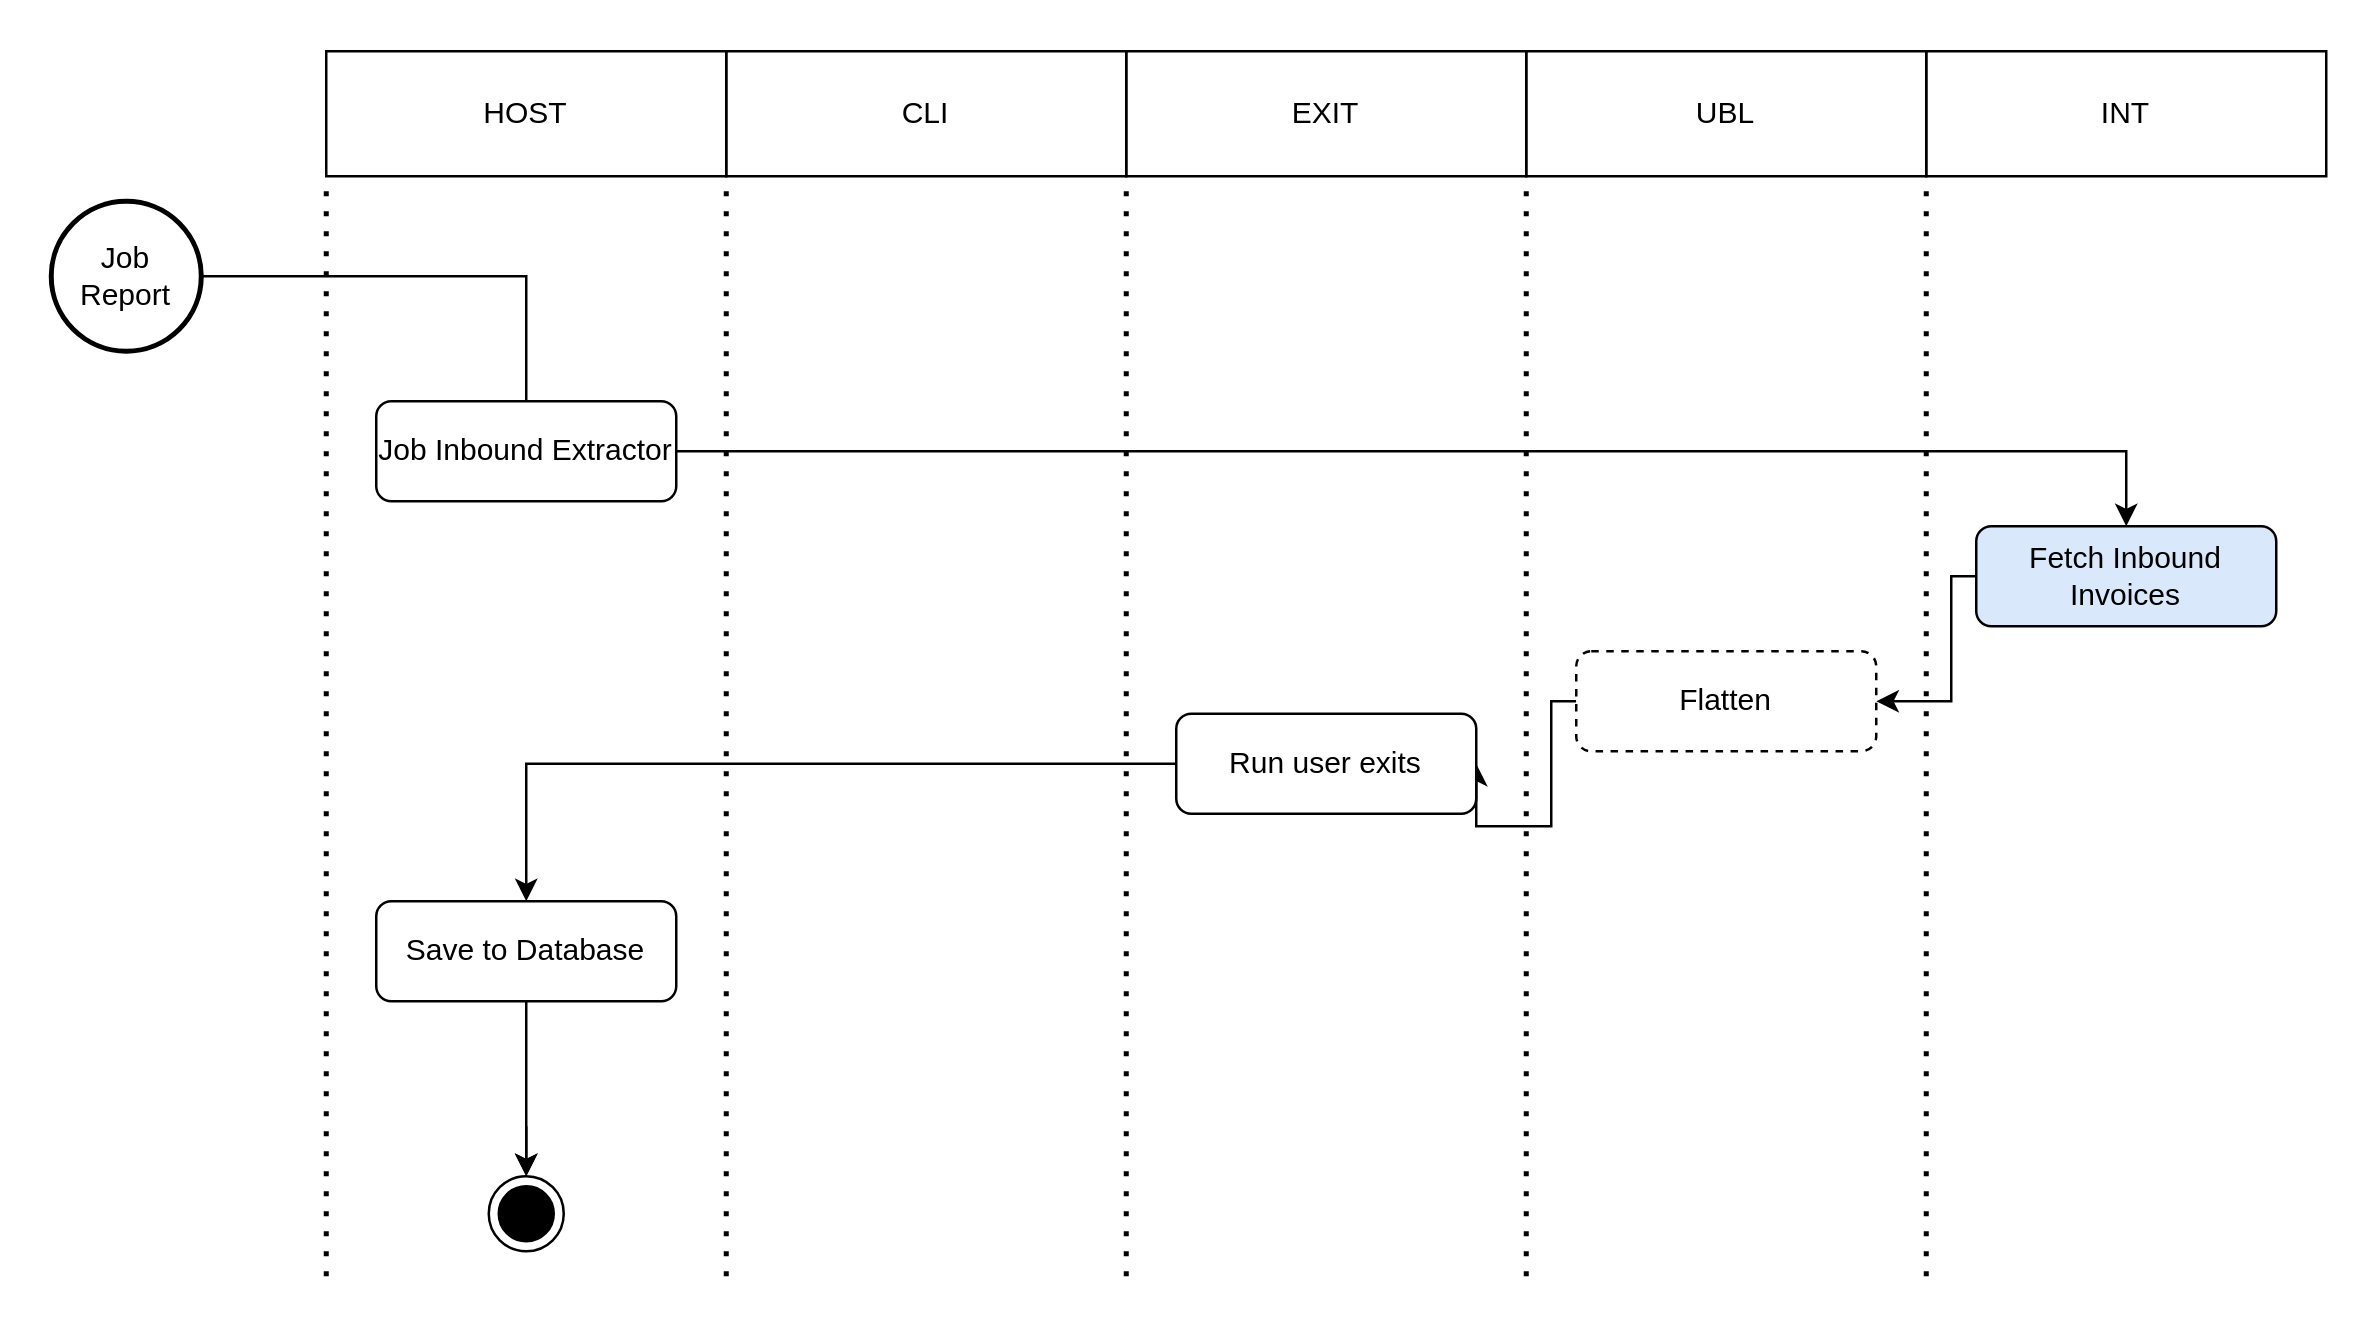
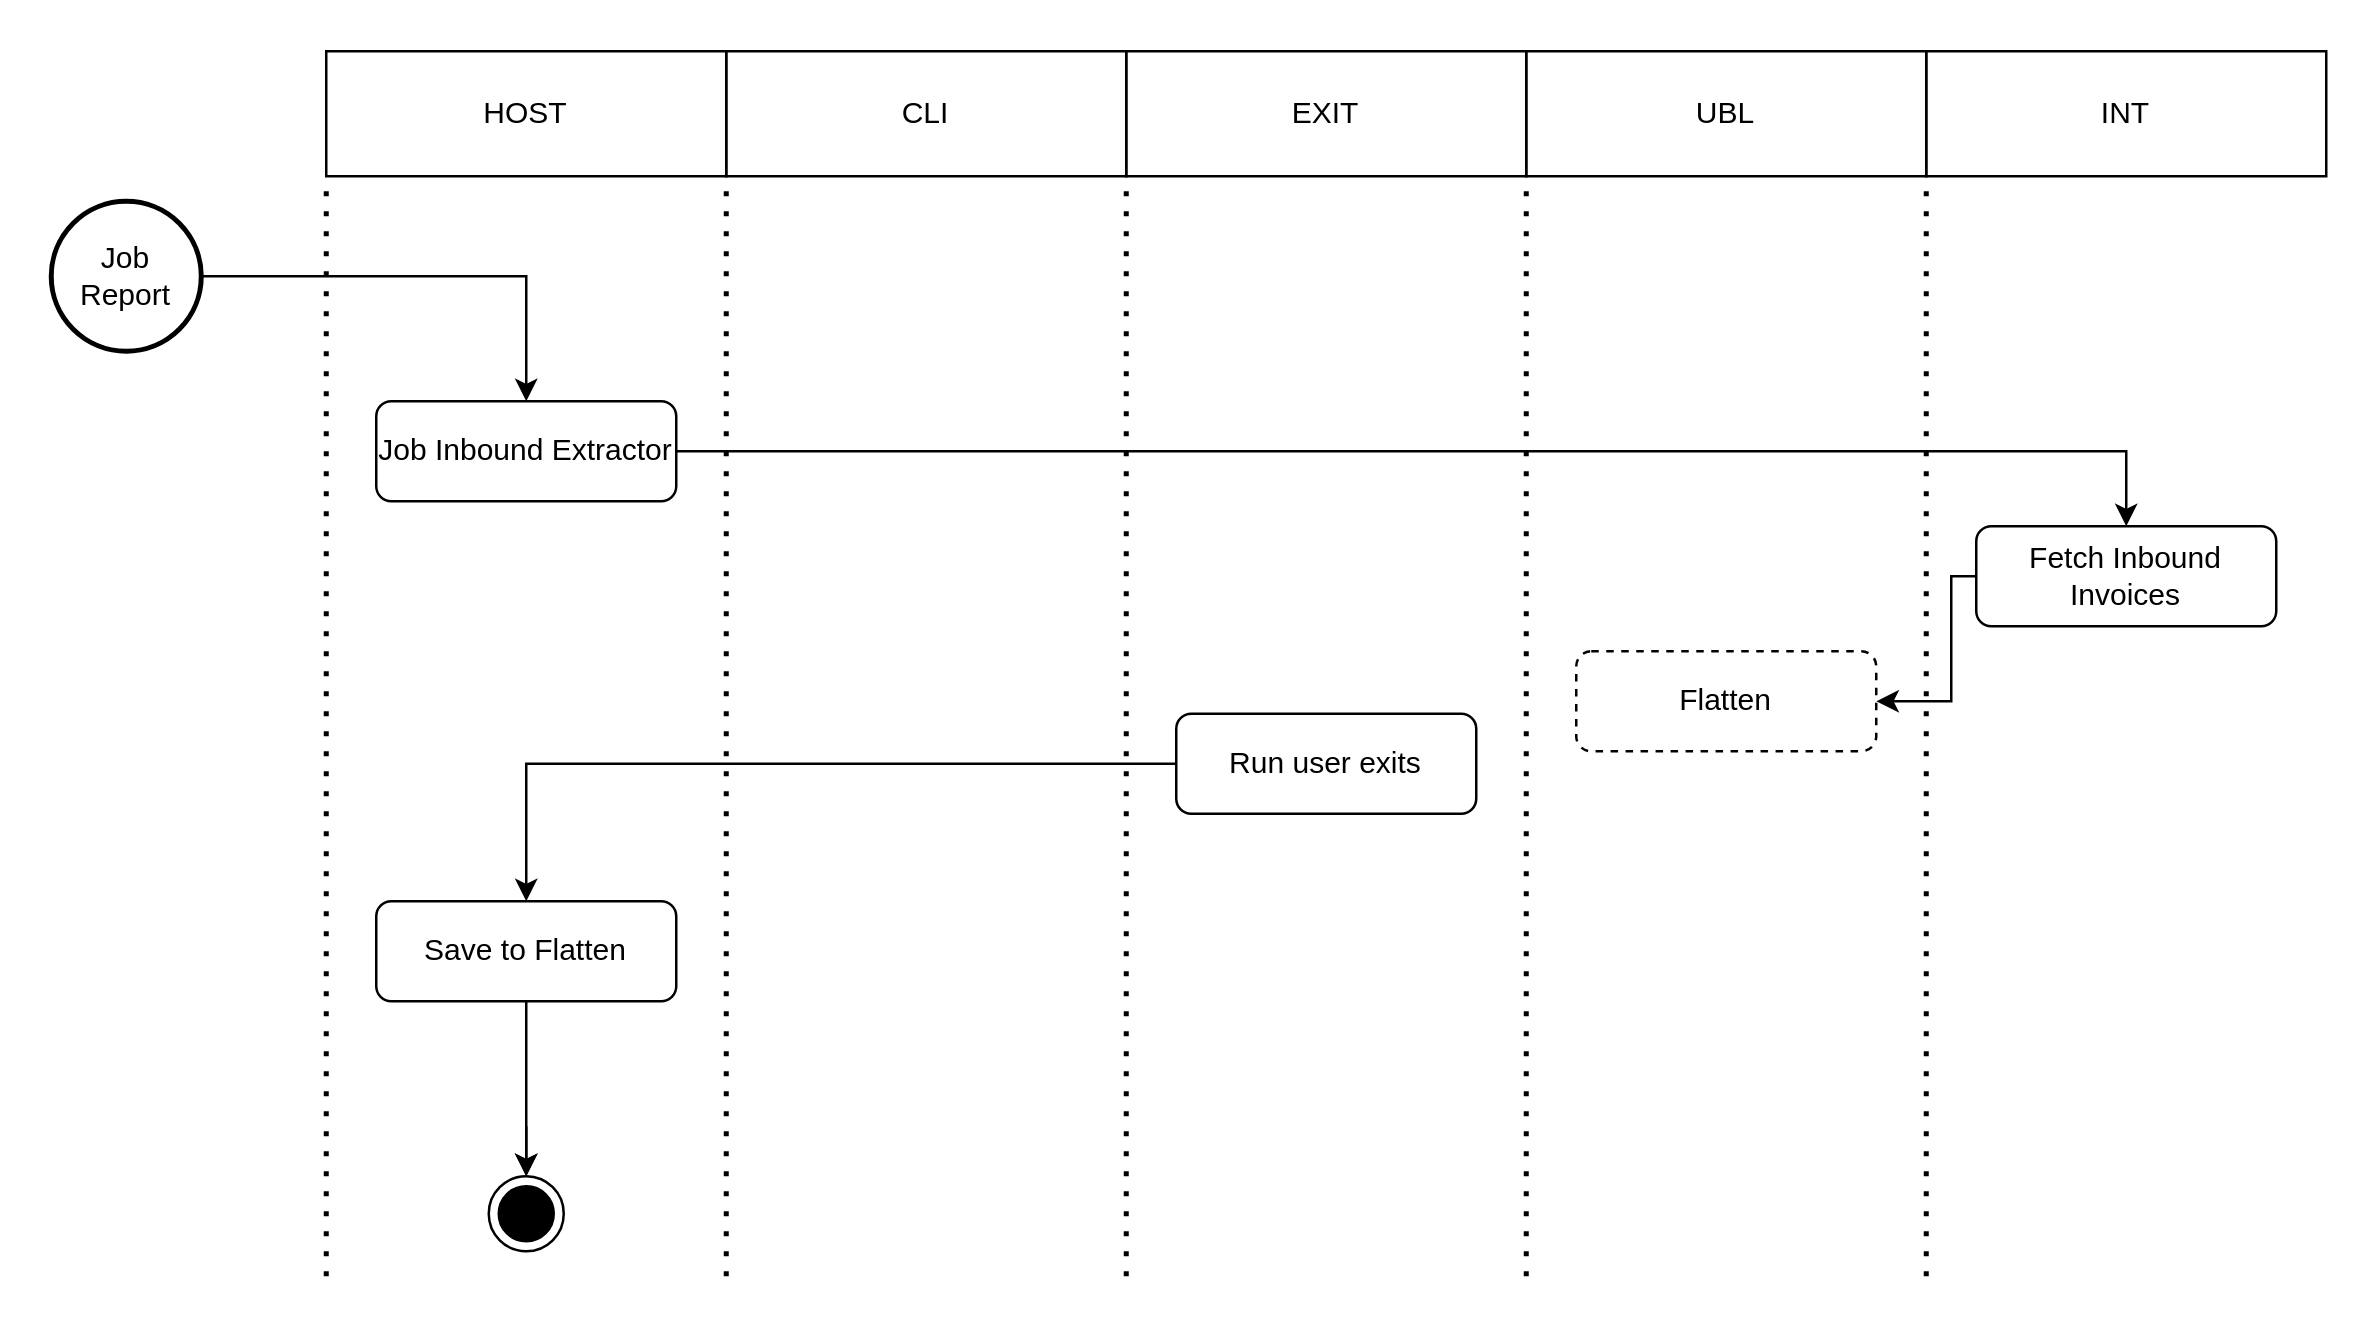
(526, 390) -> (526, 383)
(2126, 576) -> (2126, 576)
(1551, 761) -> none
(526, 951) -> (526, 951)
